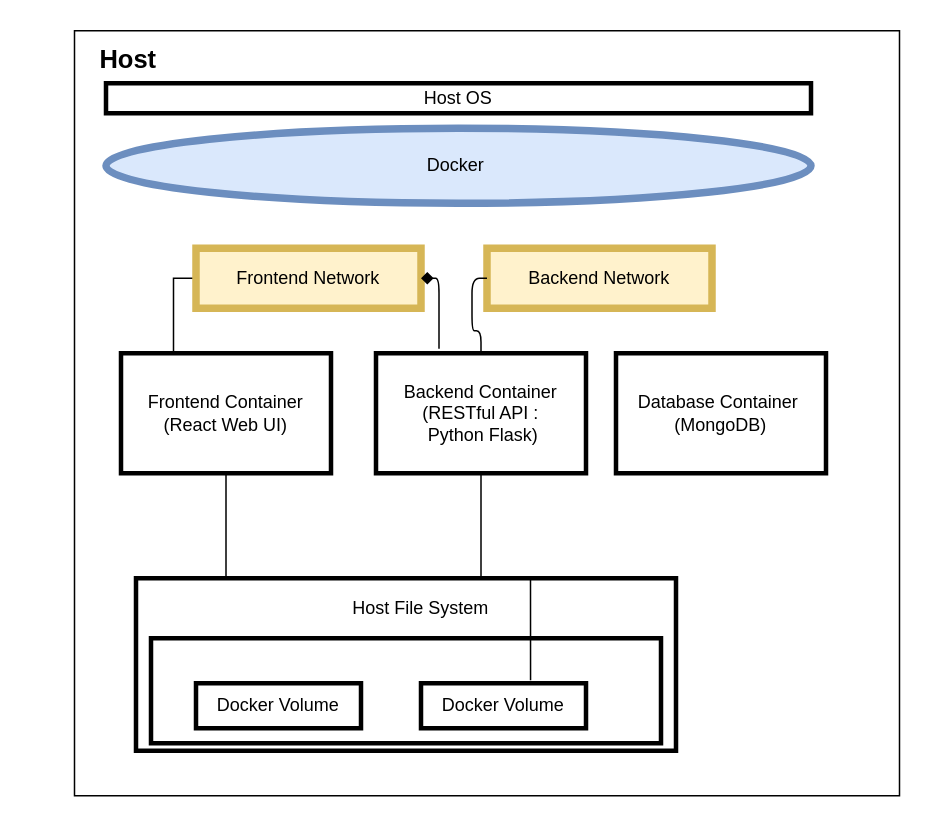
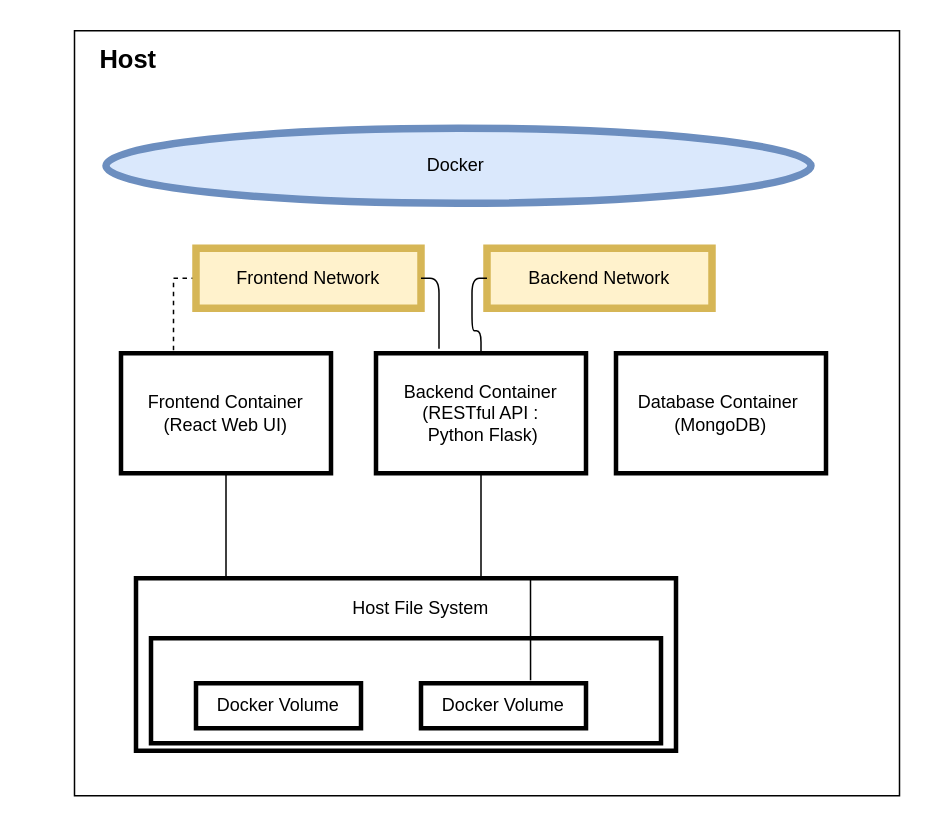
(458, 98) -> none
(437, 280) -> (430, 278)
(173, 306) -> (173, 306)
